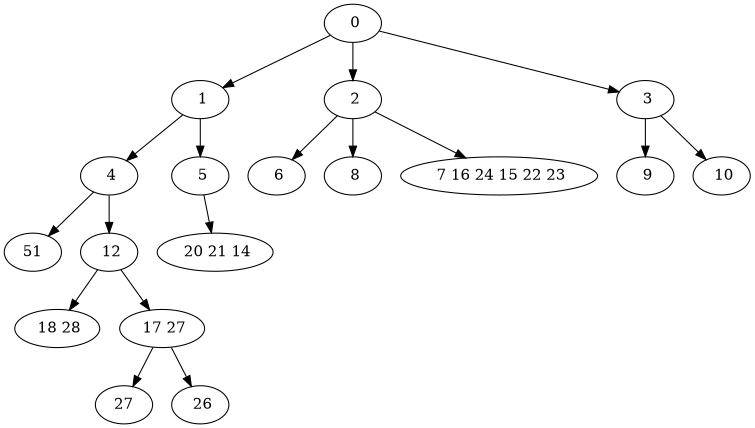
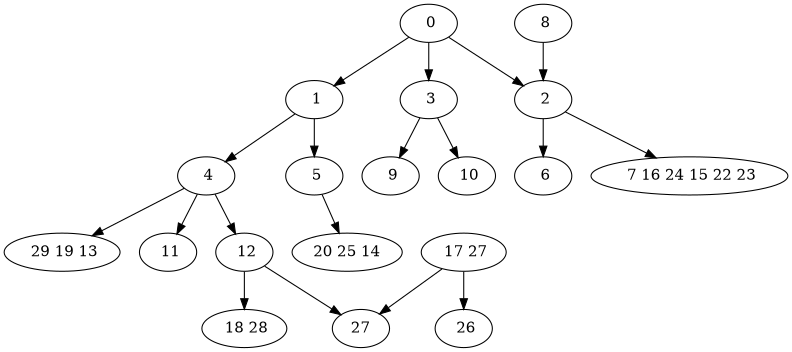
(353, 133) -> (543, 56)
(33, 252) -> (168, 252)
none -> (62, 252)
(215, 252) -> (347, 252)
(132, 285) -> (298, 288)
